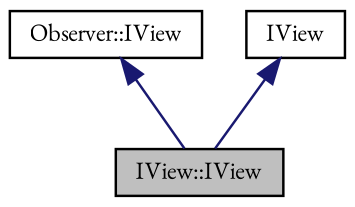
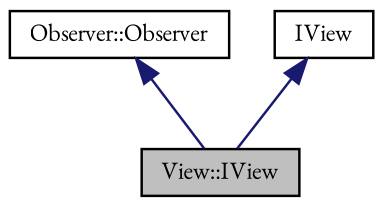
(106, 34) -> (119, 34)
(200, 172) -> (221, 172)
